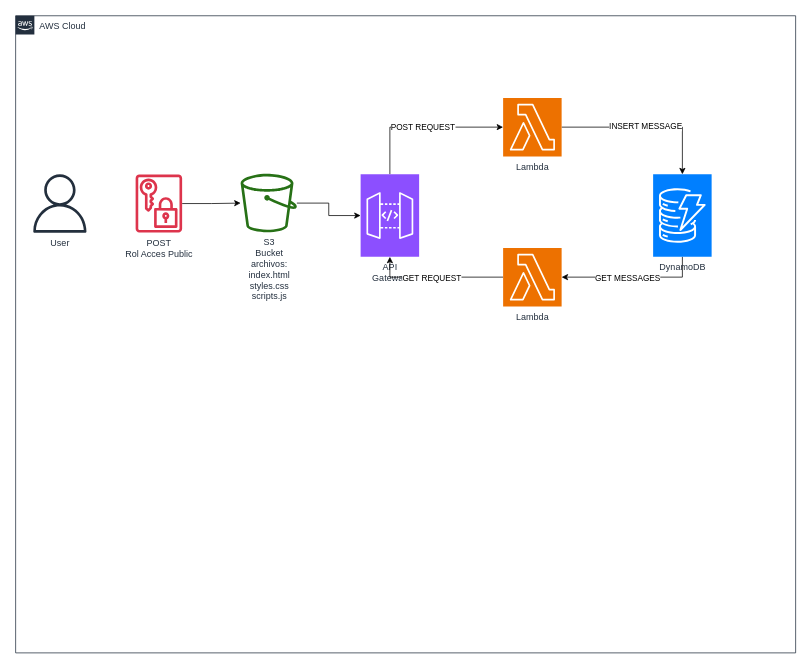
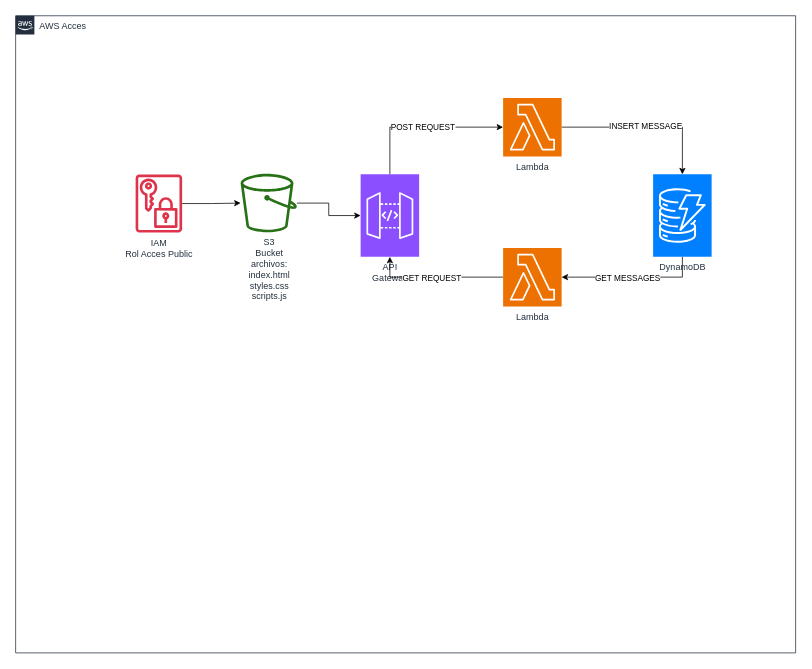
(60, 27) -> (61, 27)
(60, 204) -> none
(159, 249) -> (159, 249)
